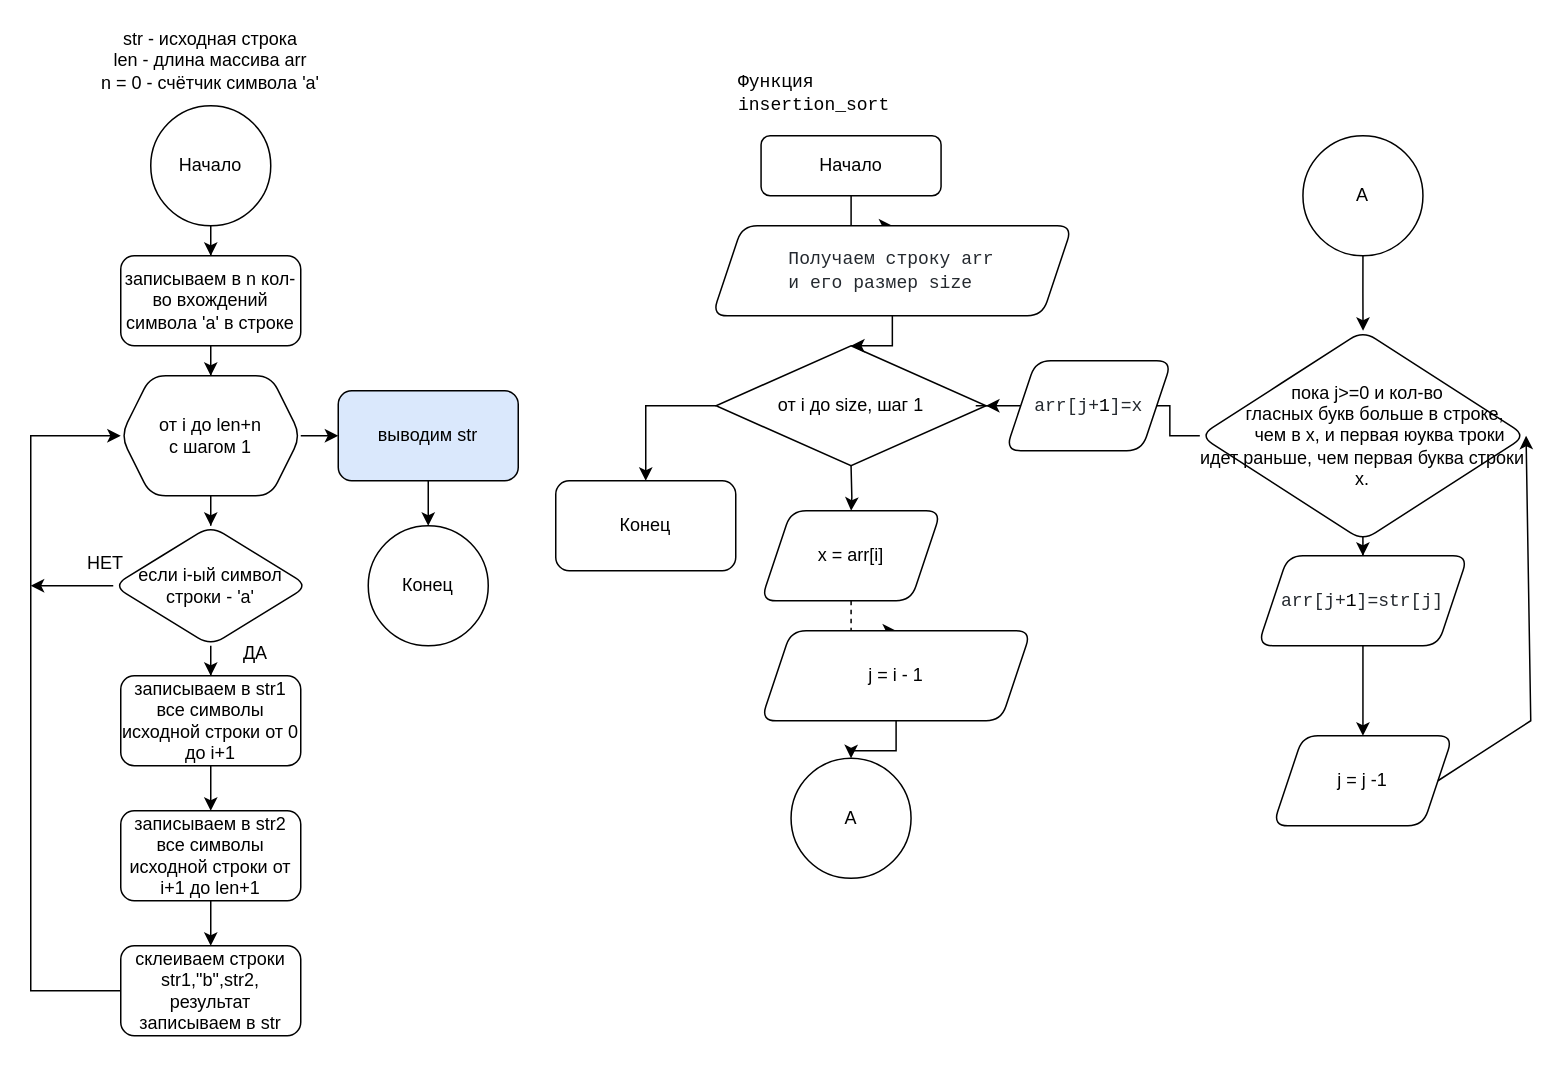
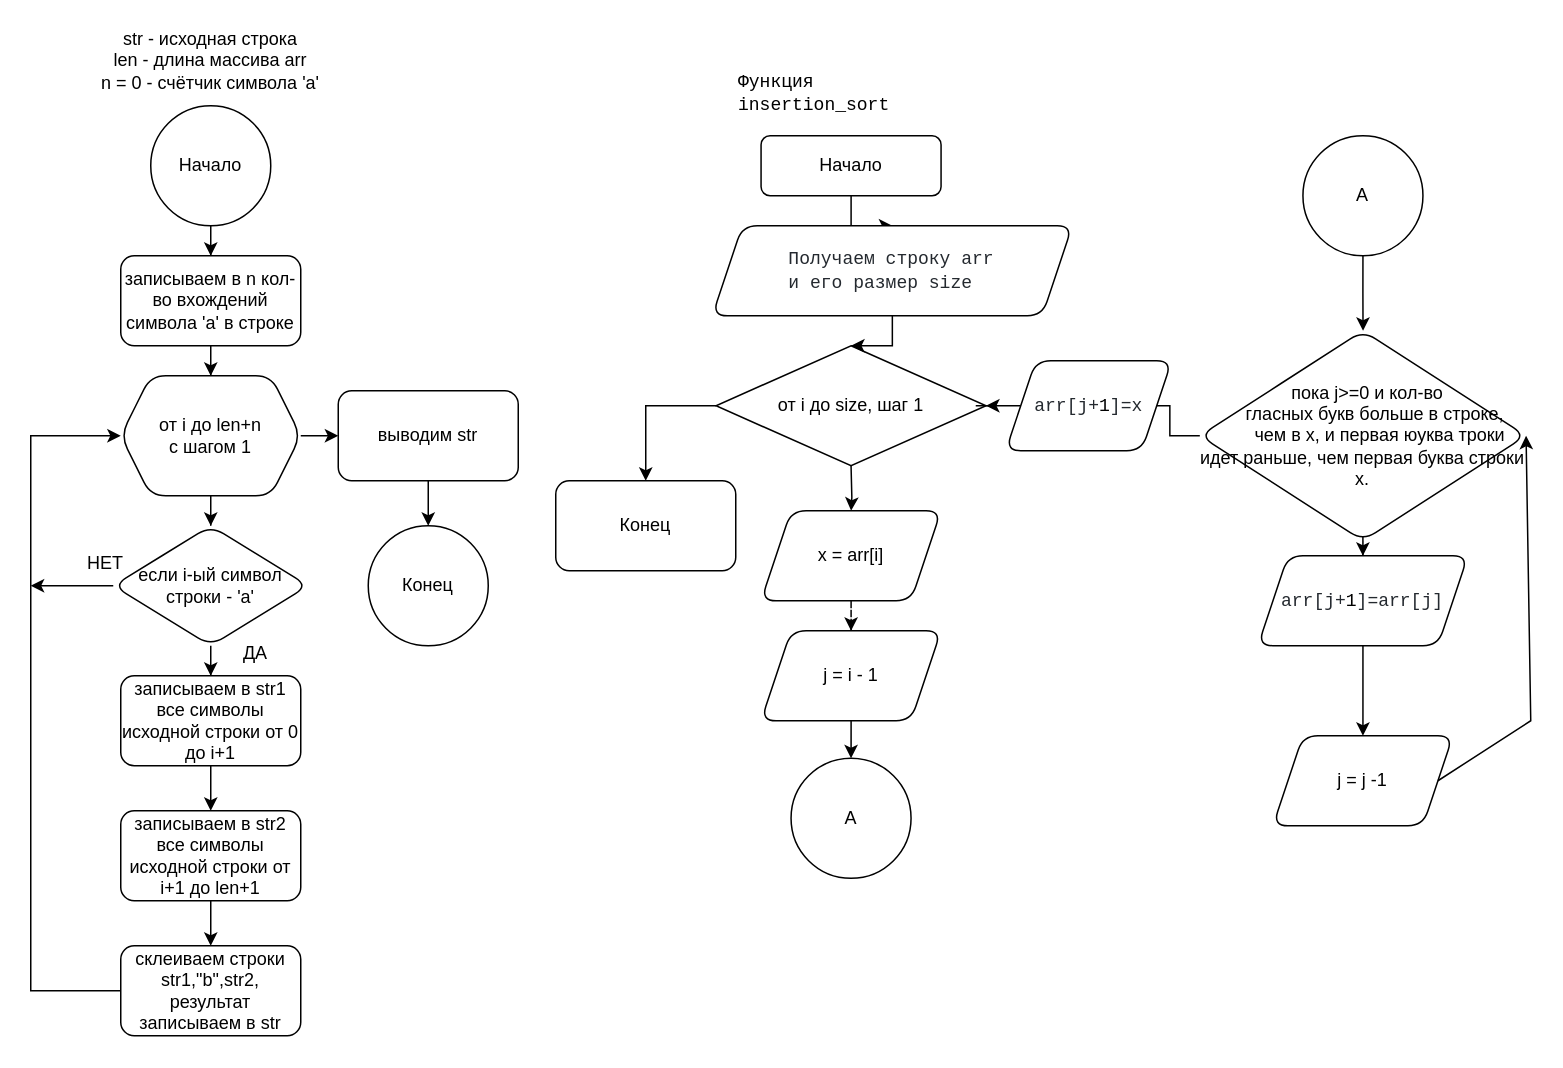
(428, 436) -> (428, 436)
(1363, 601) -> (1363, 601)
(896, 676) -> (851, 676)
